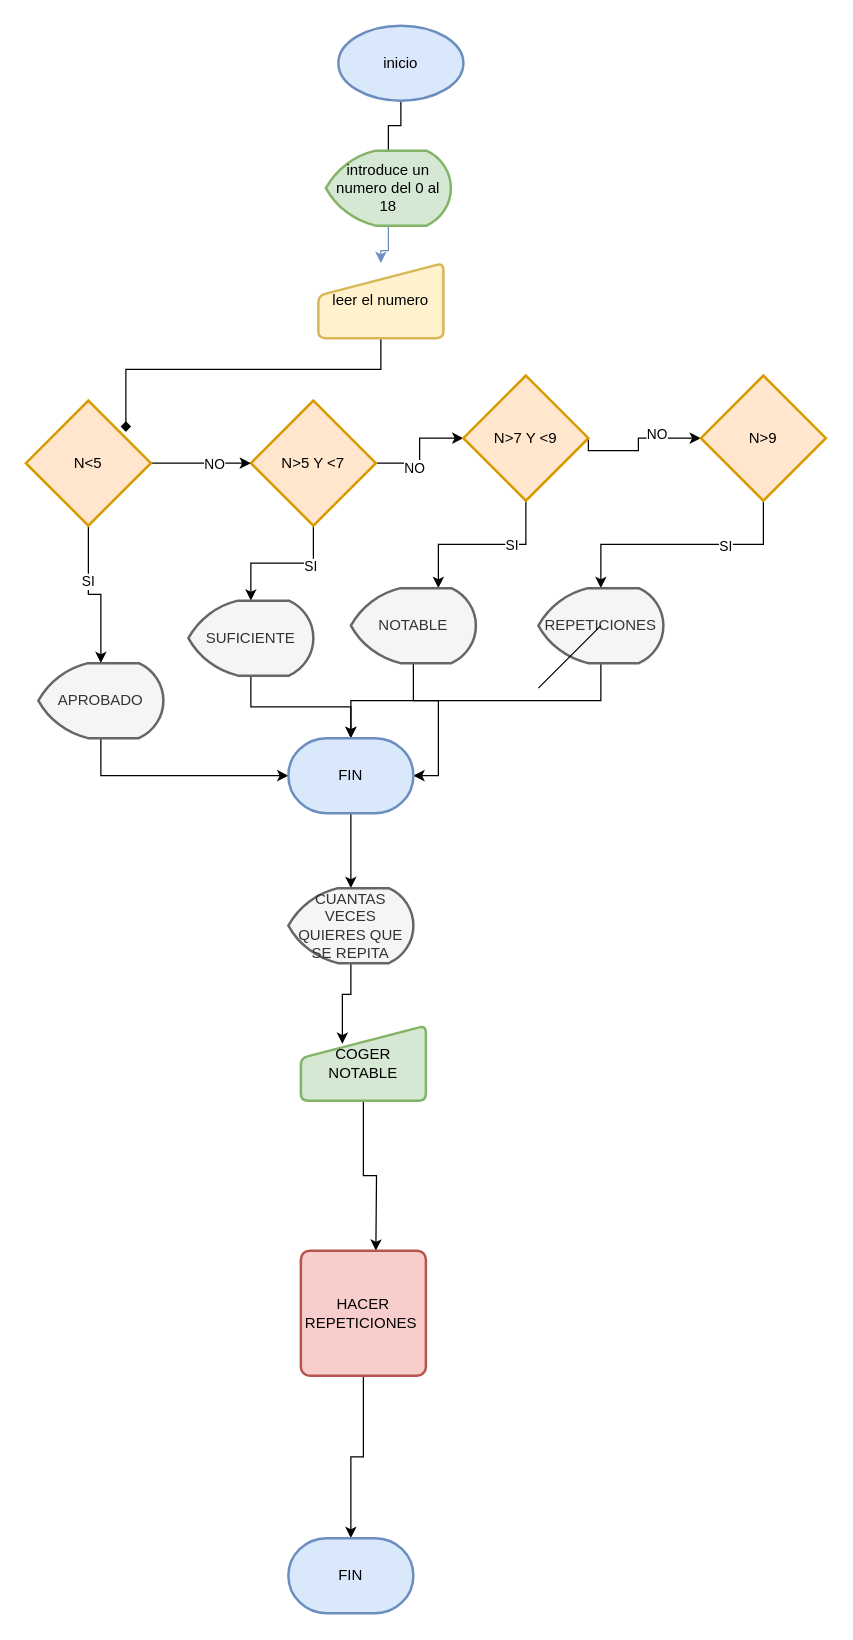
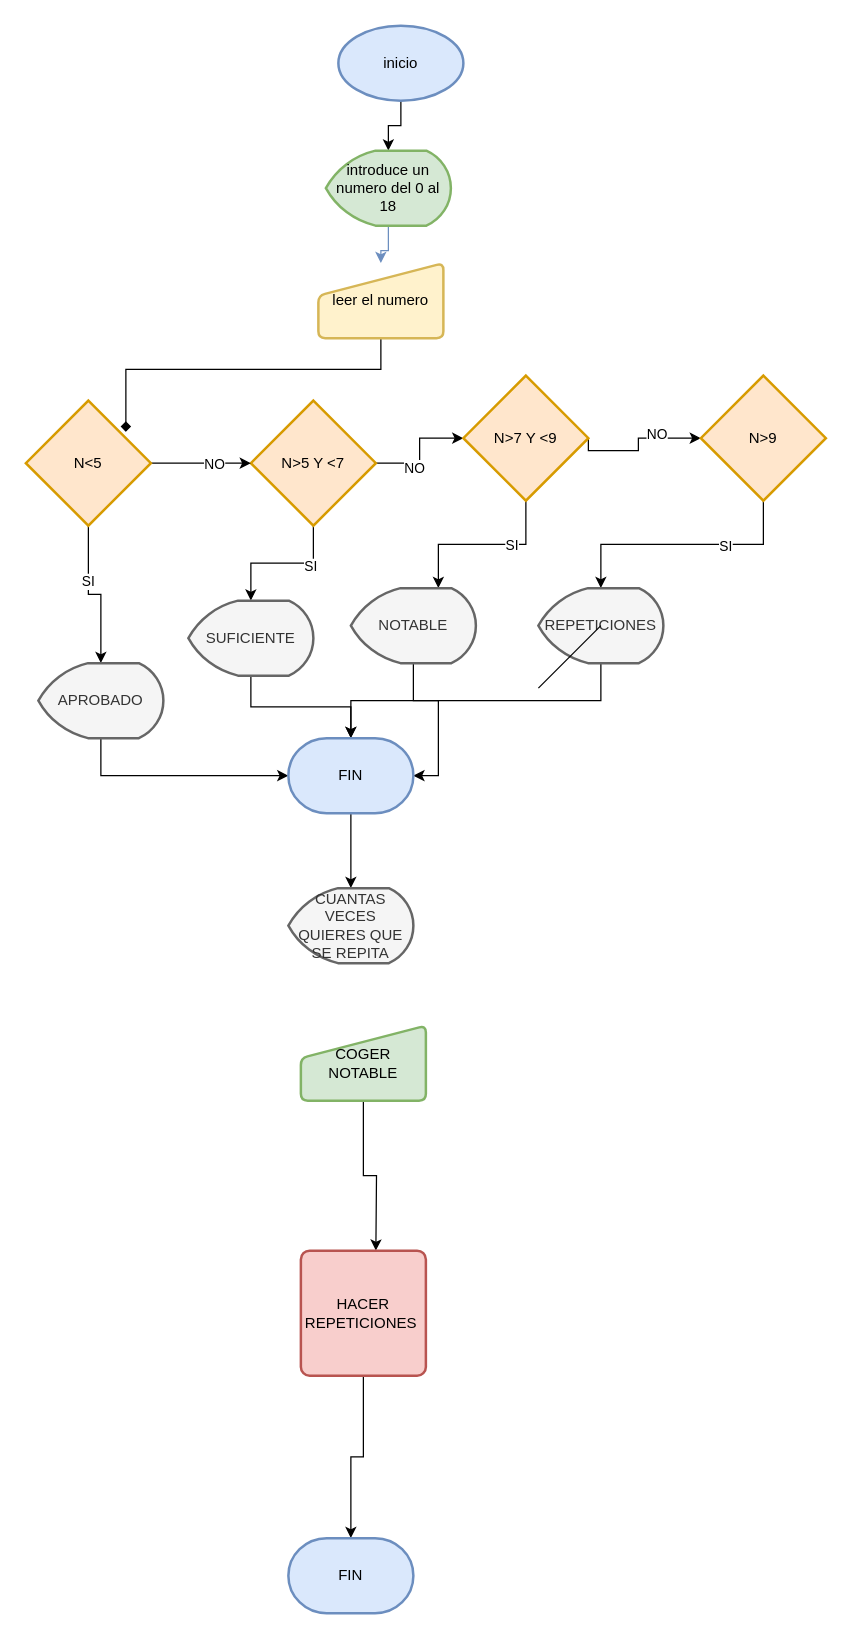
(388, 144) -> (388, 141)
(342, 995) -> none
